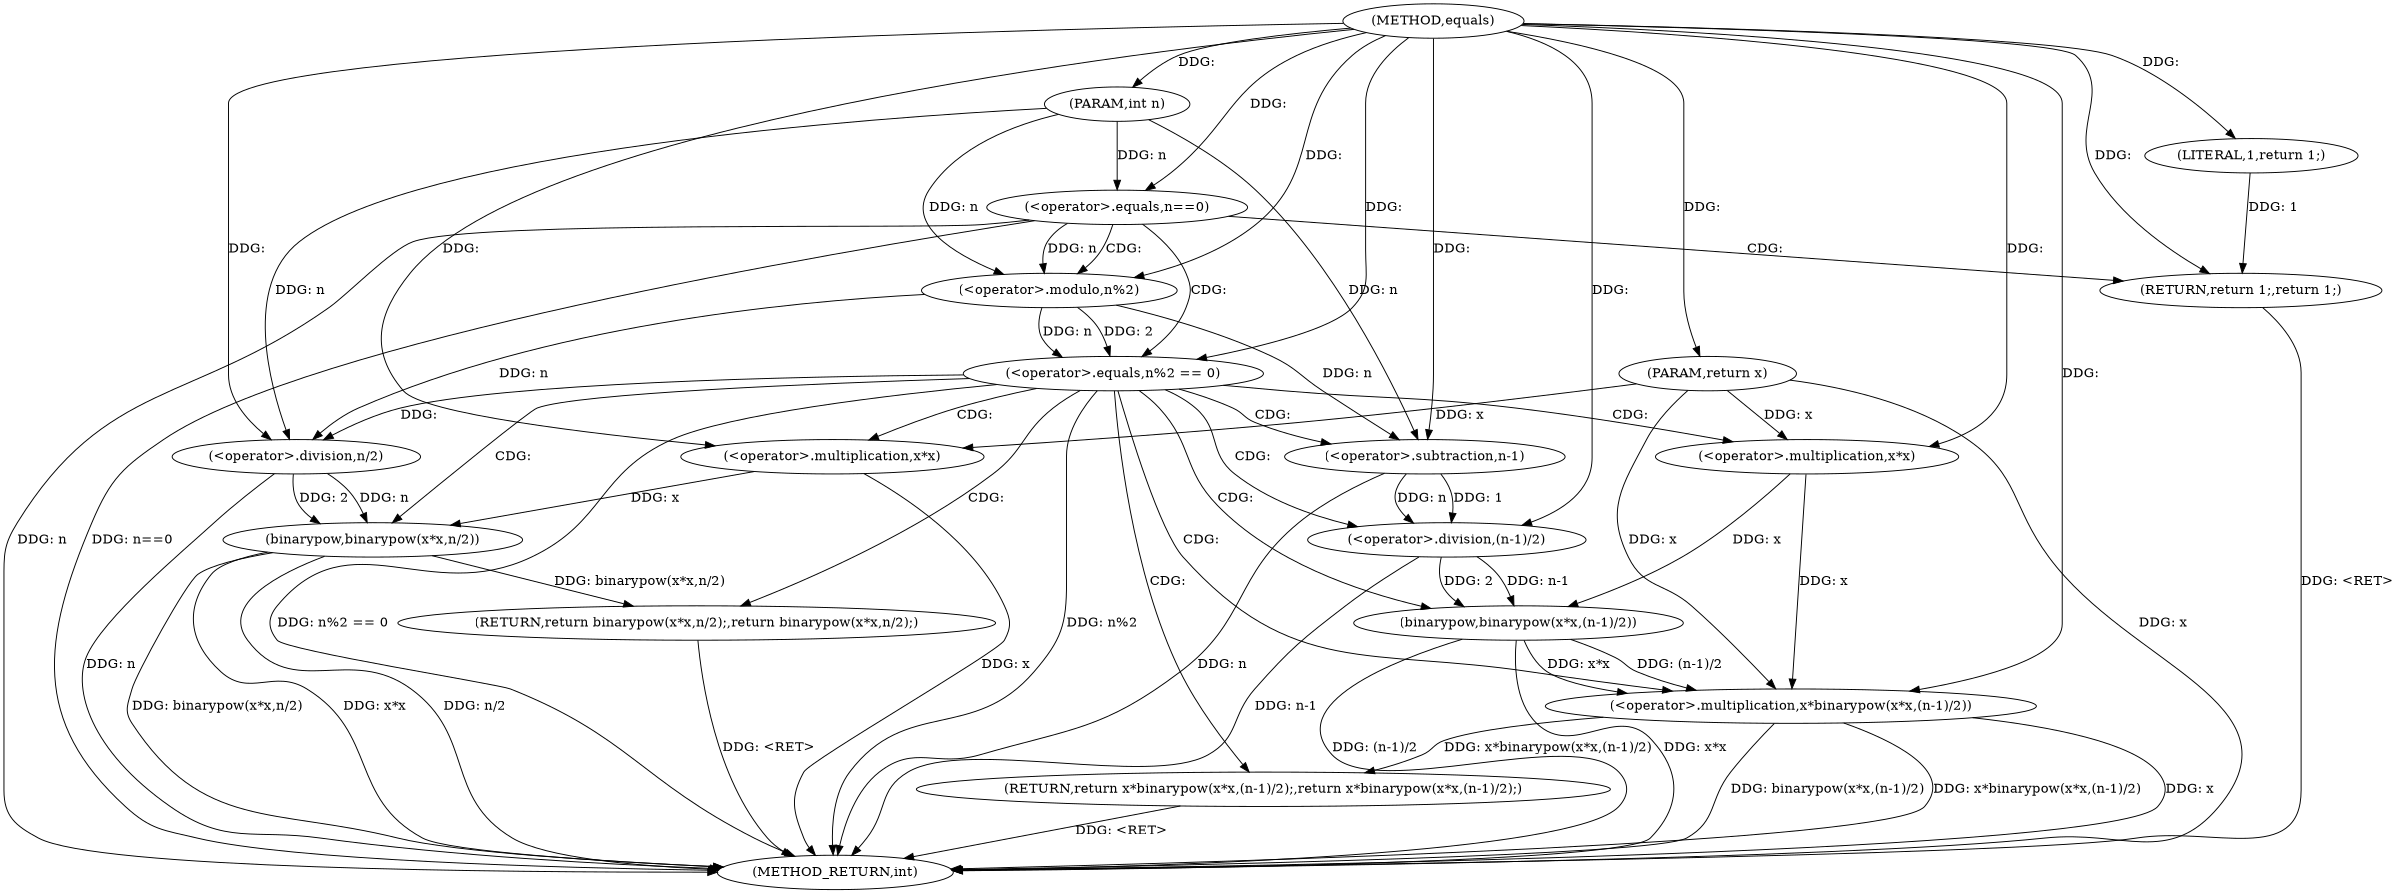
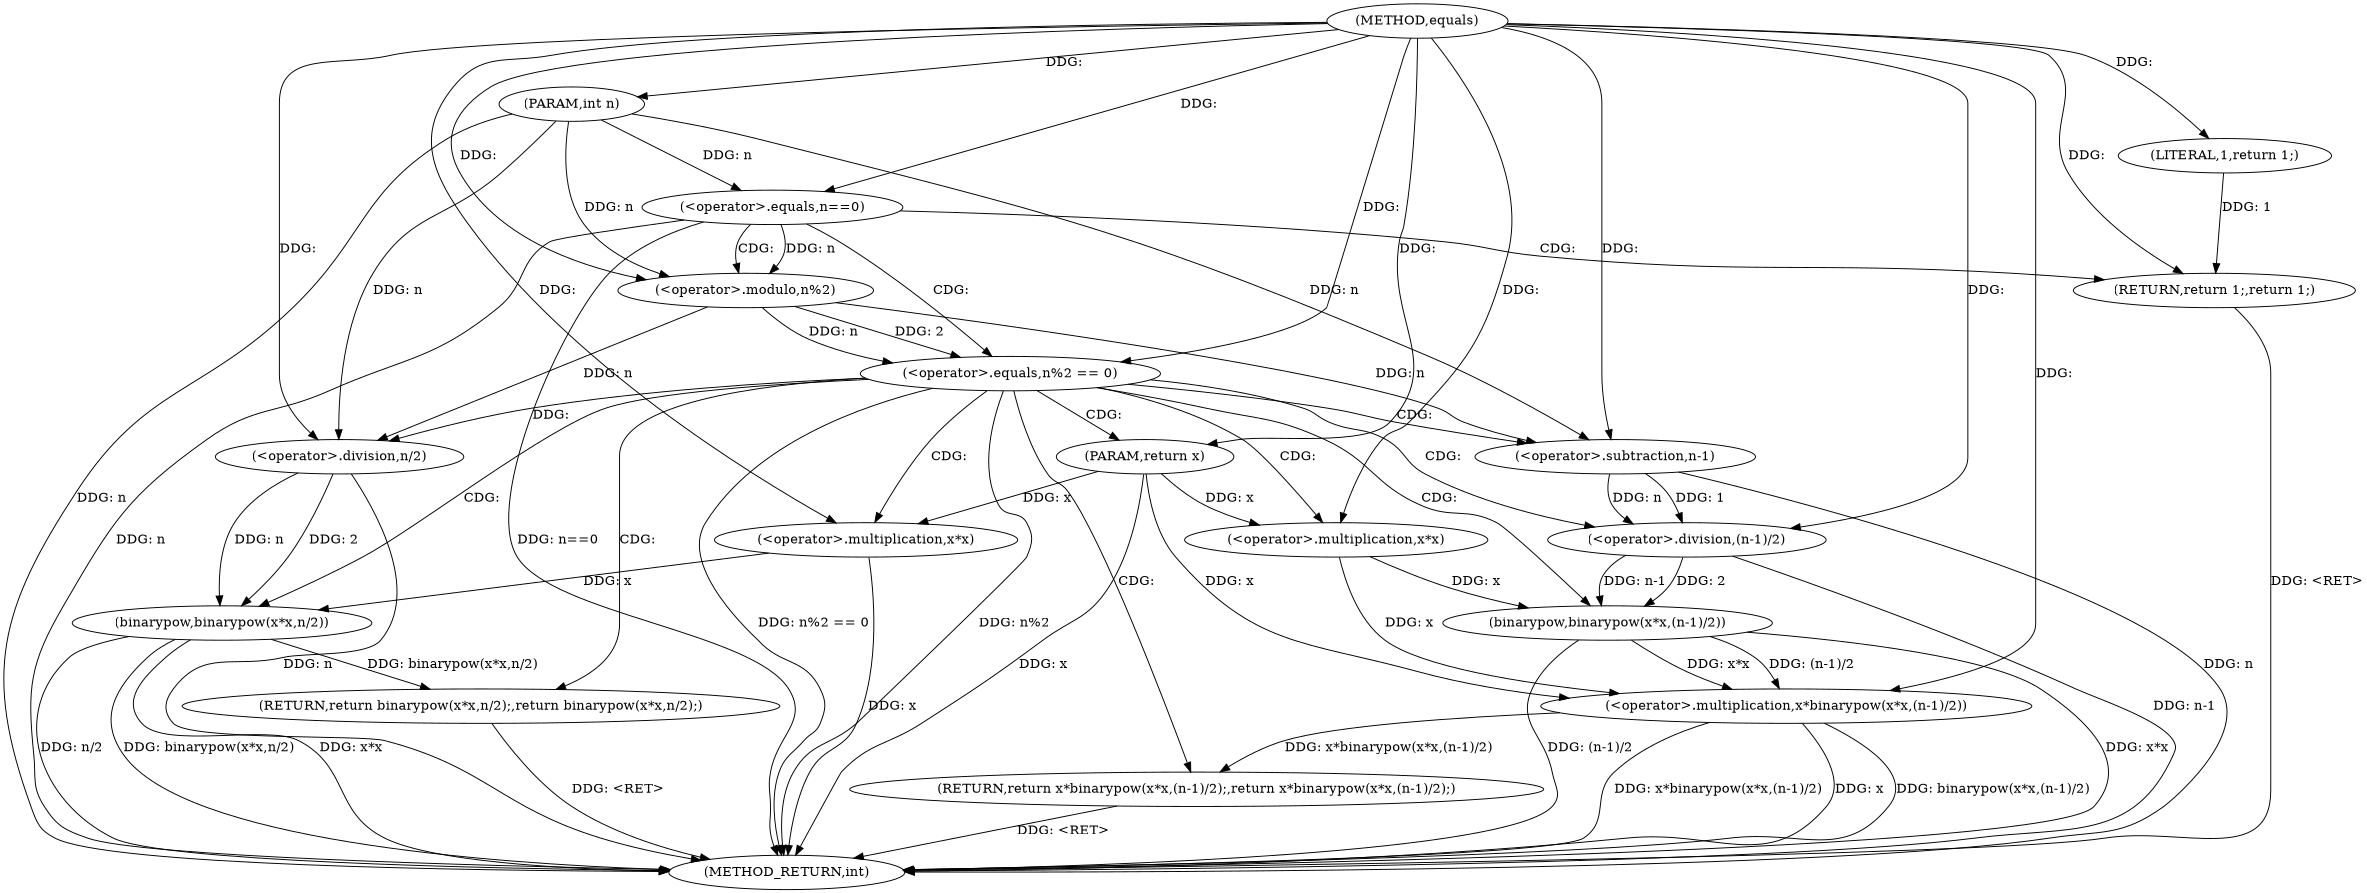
(1320, 646) -> (1074, 413)
none -> (4, 673)
